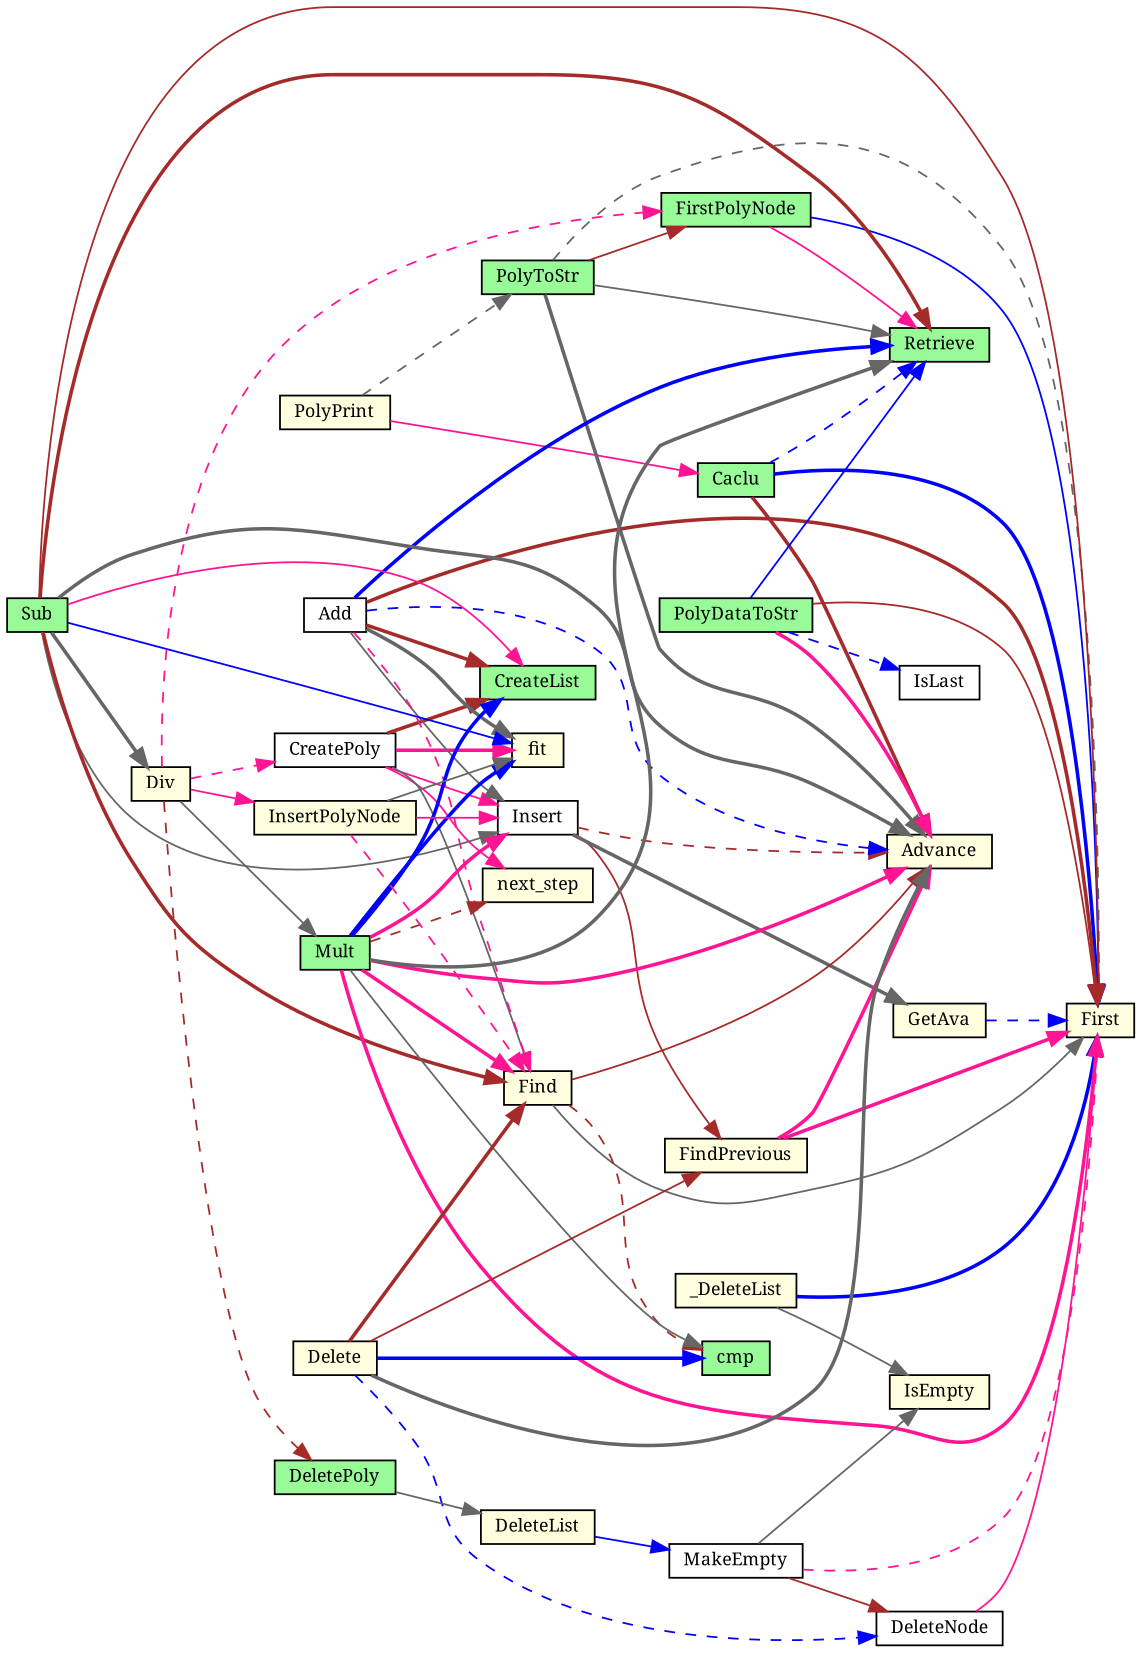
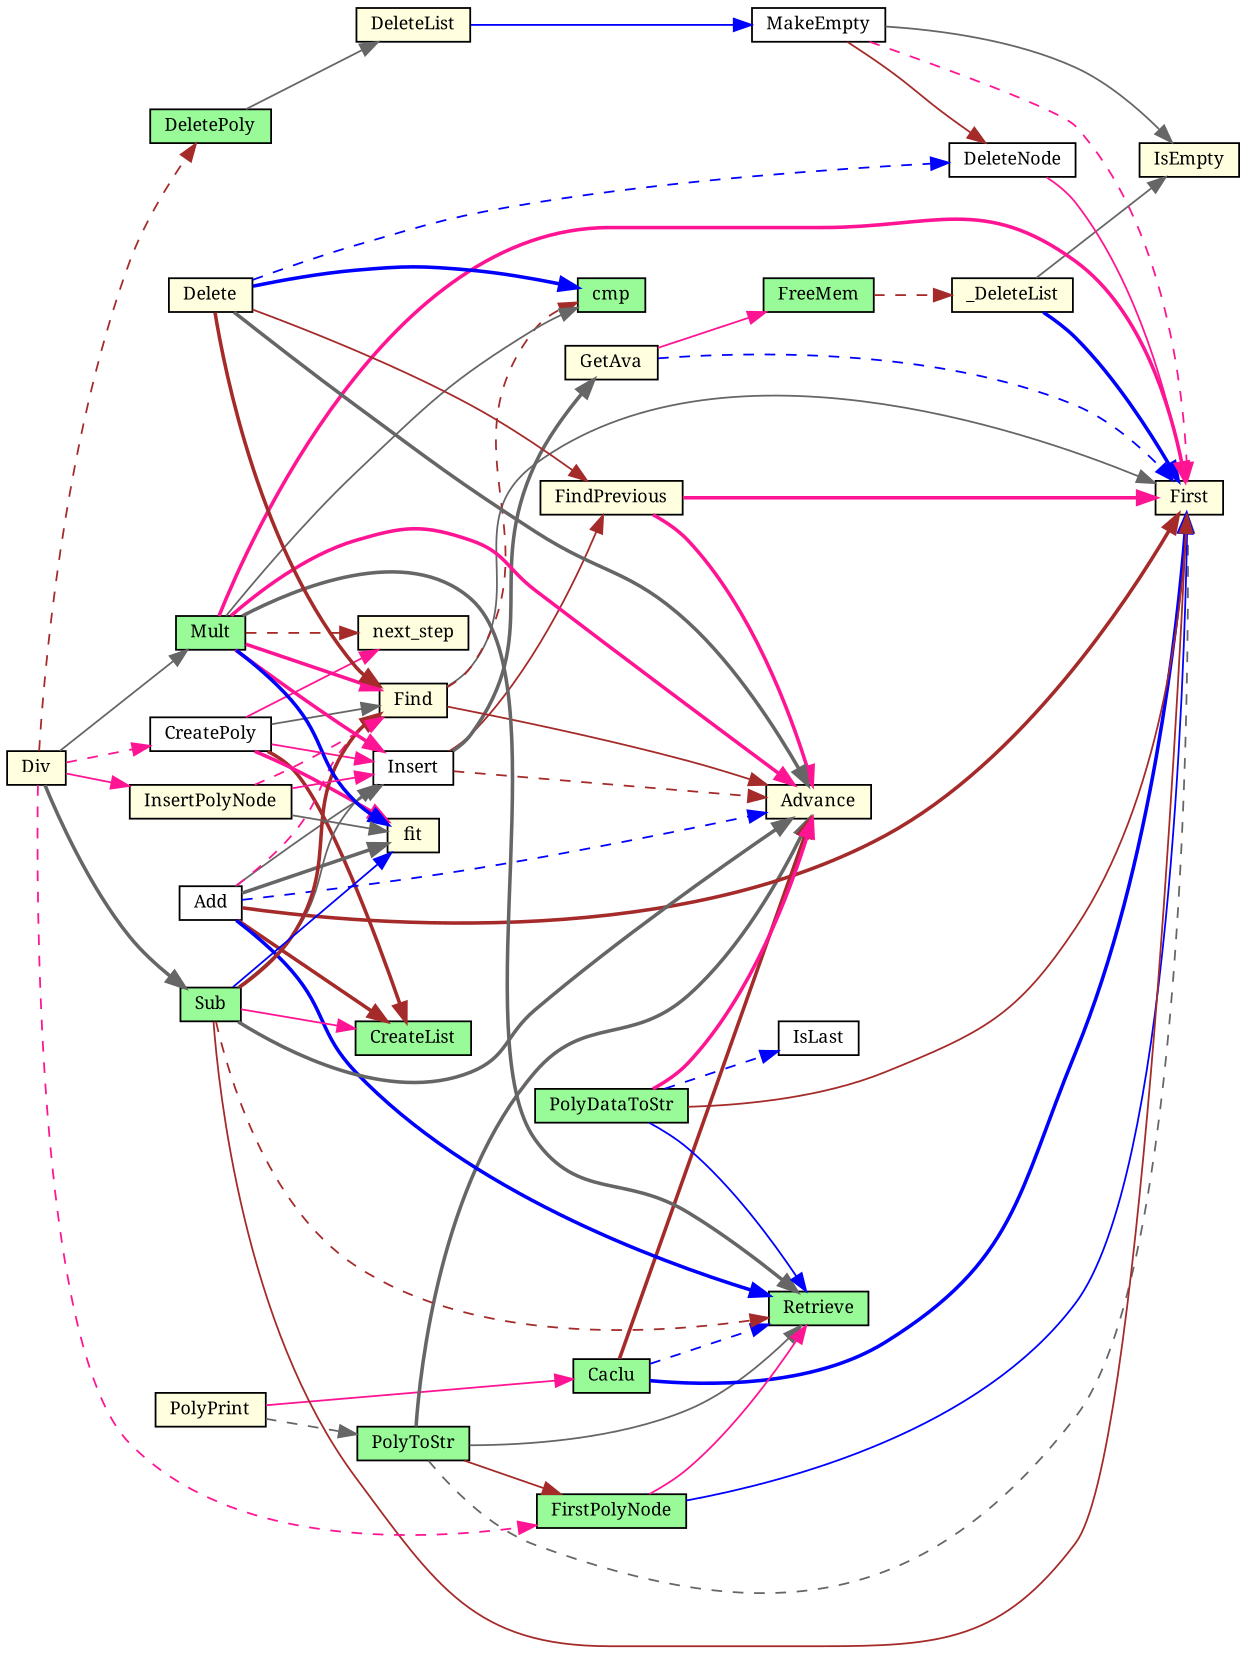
(348, 75) -> (408, 1293)
none -> (819, 295)
(94, 692) -> (96, 888)
(428, 828) -> none
